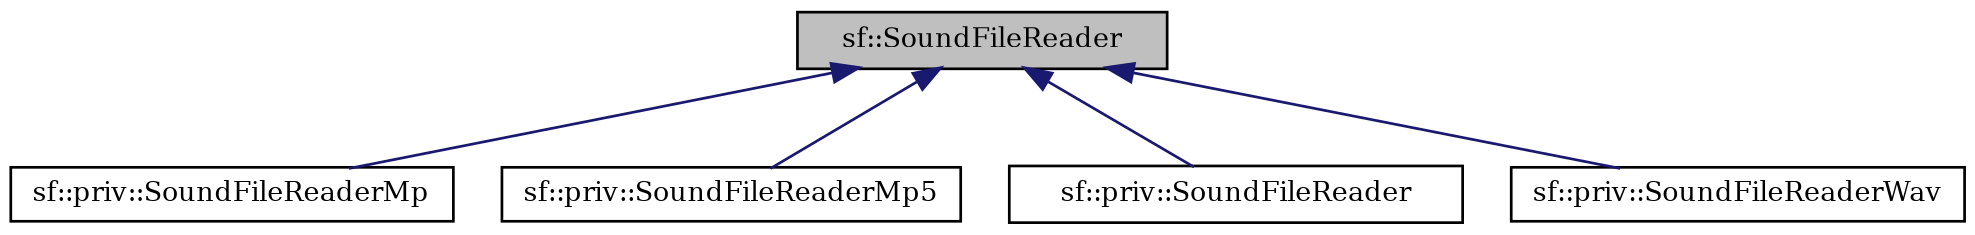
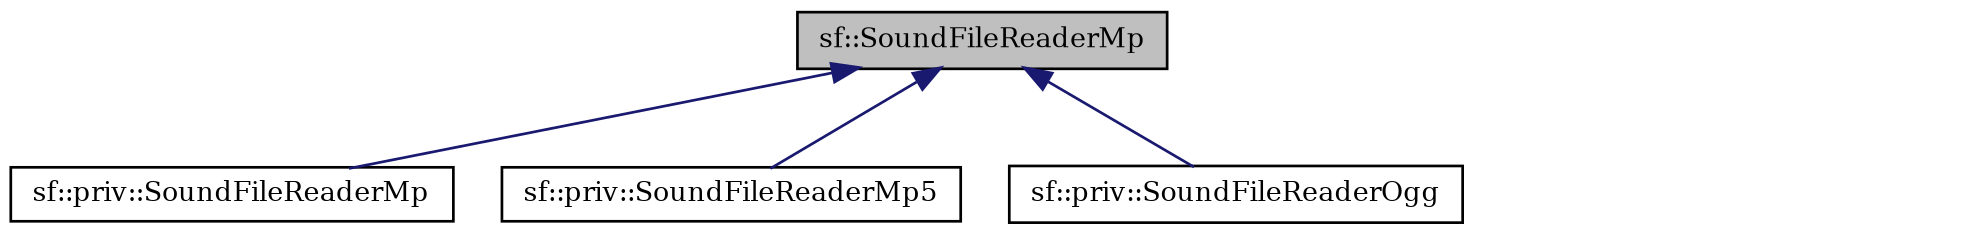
(982, 40) -> (982, 40)
(1236, 194) -> (1236, 194)
(1738, 194) -> none
